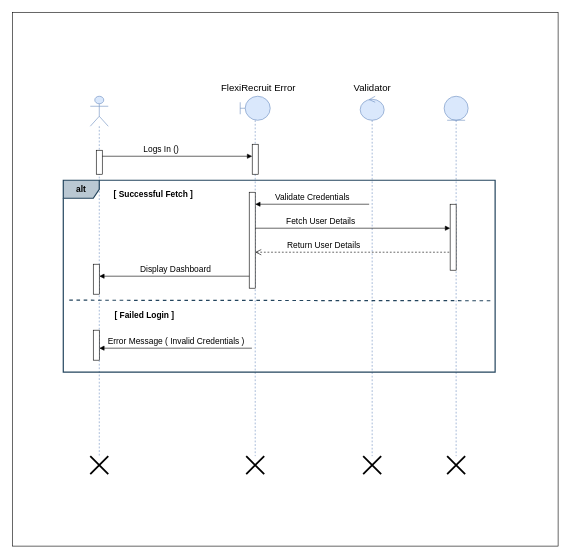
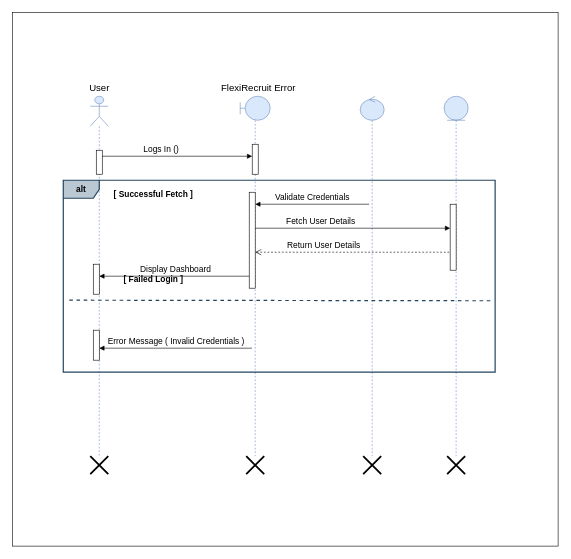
none -> (99, 87)
(372, 87) -> none
(144, 315) -> (153, 279)
